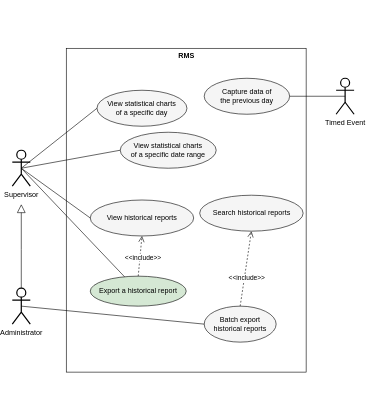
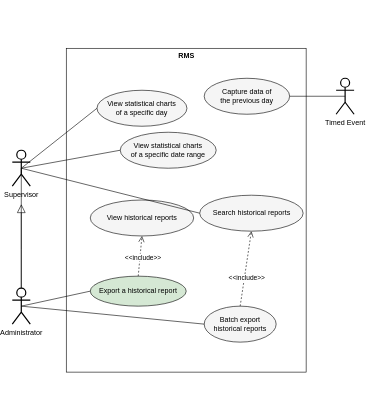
(60, 196) -> (21, 194)
(75, 224) -> (113, 192)
none -> (60, 298)
